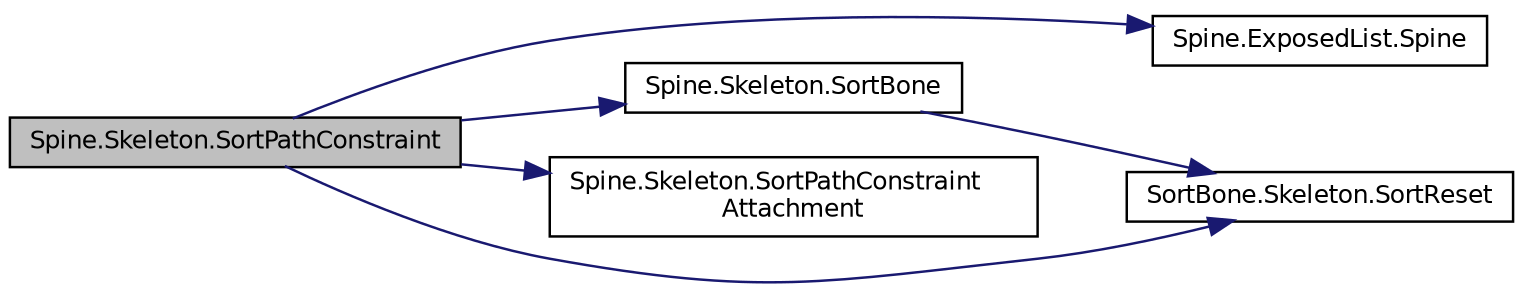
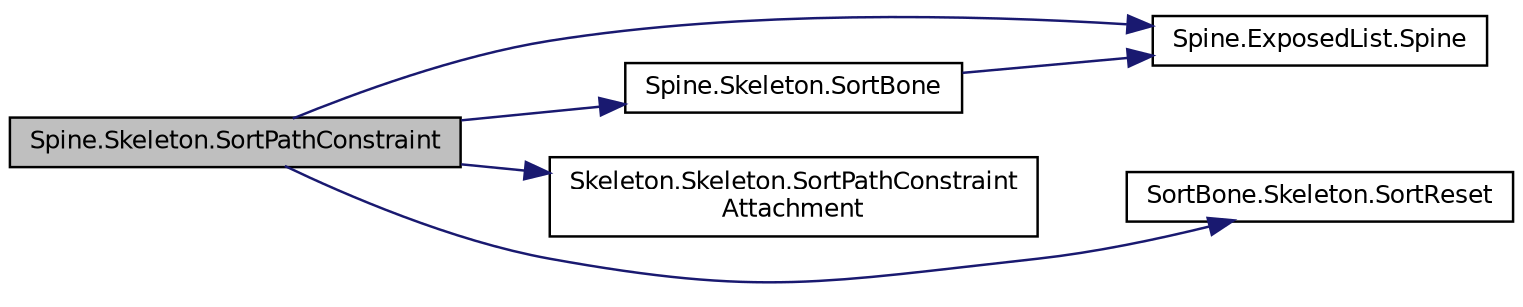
(1055, 139) -> (1045, 65)
(794, 197) -> (794, 197)
